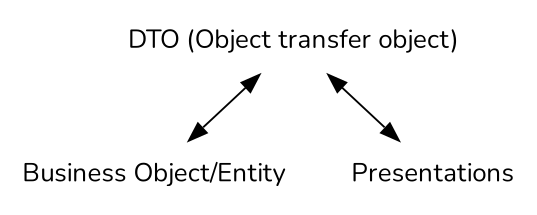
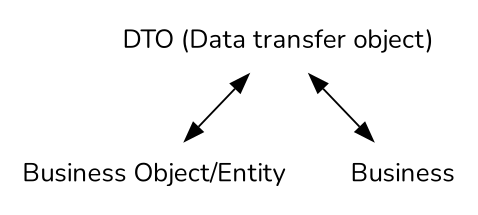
(294, 41) -> (279, 41)
(433, 174) -> (403, 174)
